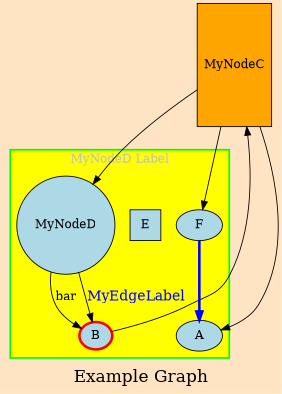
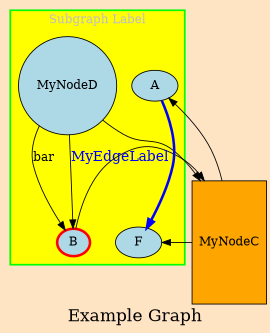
(144, 130) -> (152, 142)
(120, 160) -> (98, 20)
(145, 225) -> none
(199, 276) -> (173, 162)
